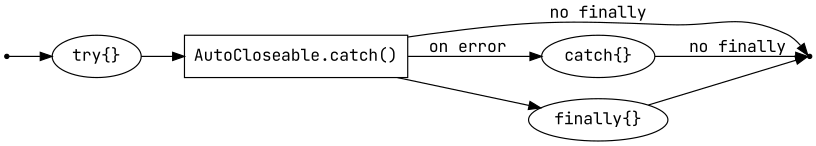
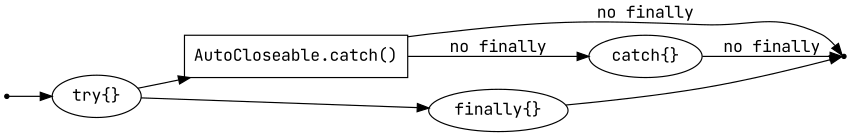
(468, 48) -> (498, 48)
(463, 92) -> (279, 103)
